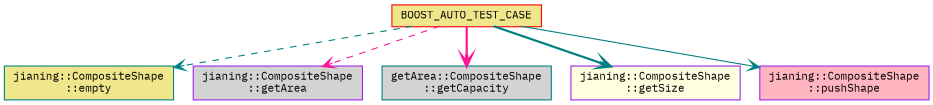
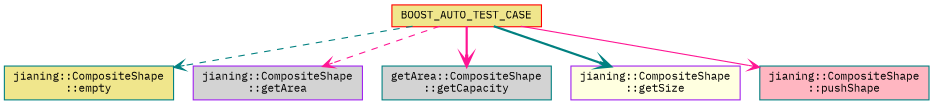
(635, 46) -> (635, 46)
(844, 83) -> (844, 83)
